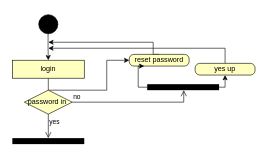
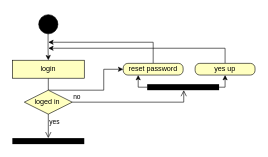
(159, 60) -> (153, 69)
(48, 102) -> (48, 102)
